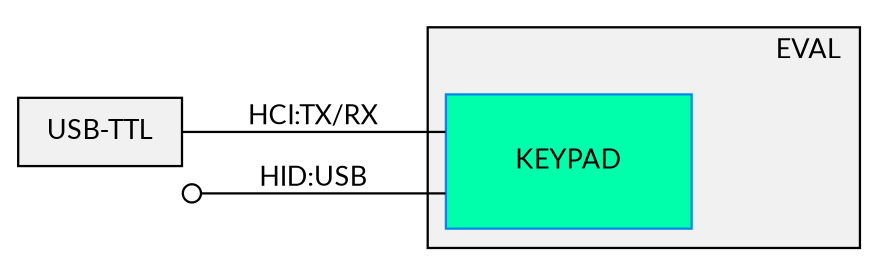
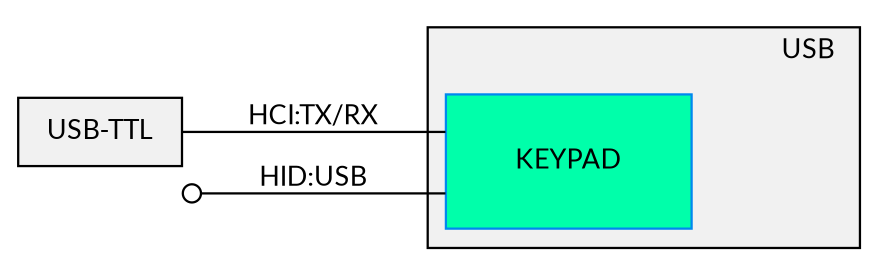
(809, 51) -> (809, 51)
